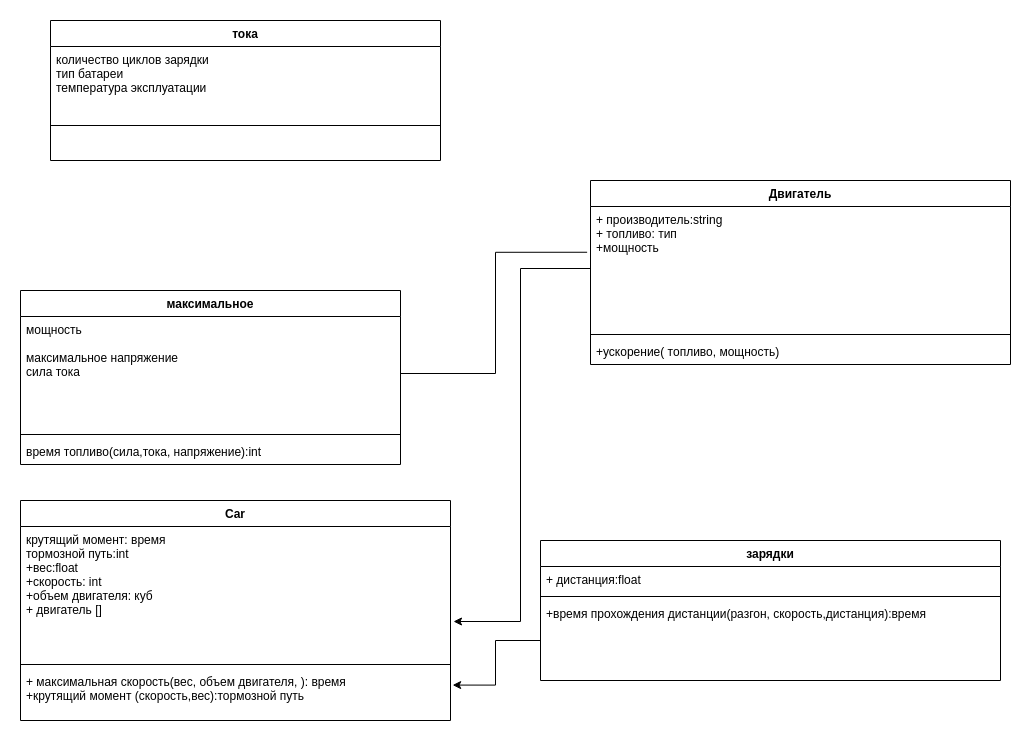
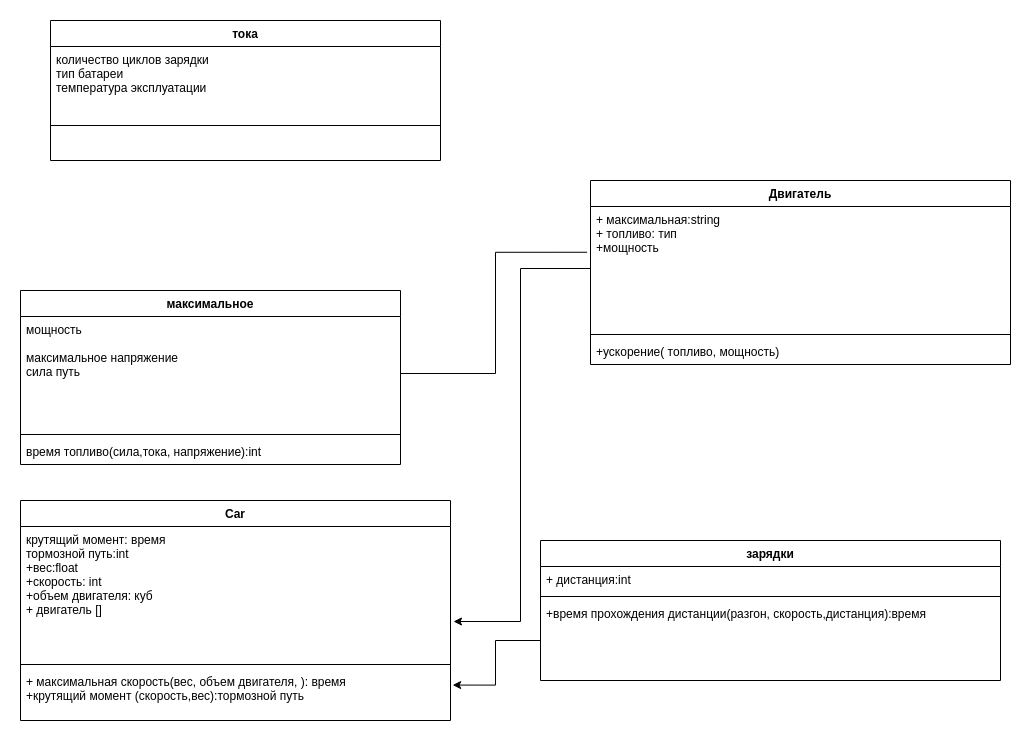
(665, 220) -> (662, 220)
(53, 330) -> (53, 330)
(598, 580) -> (592, 580)
